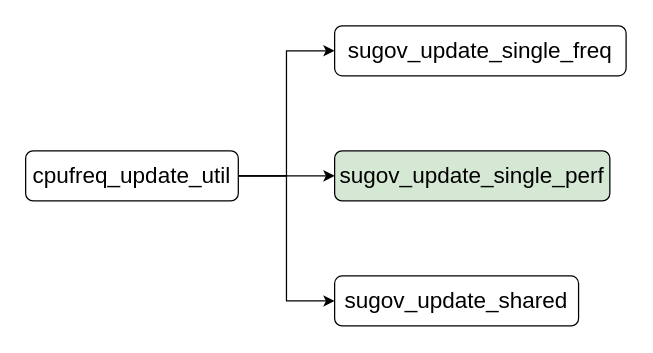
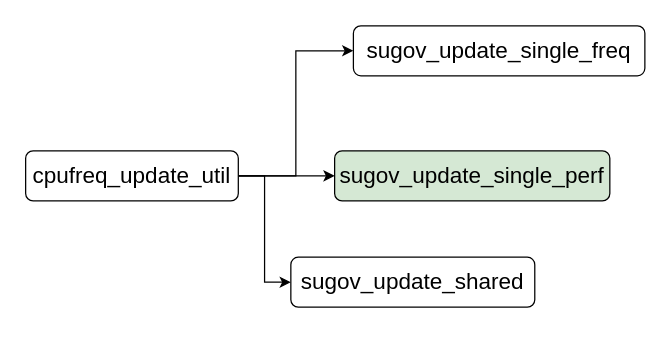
(480, 51) -> (499, 51)
(456, 301) -> (413, 282)
